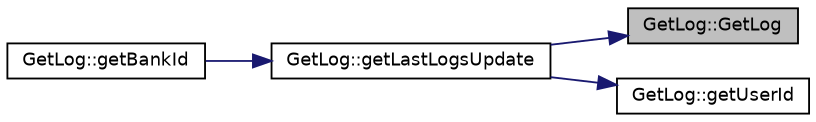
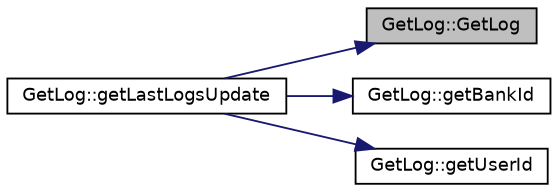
(229, 61) -> (310, 96)
